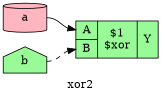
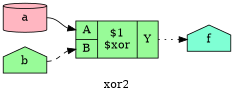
none -> (209, 40)
